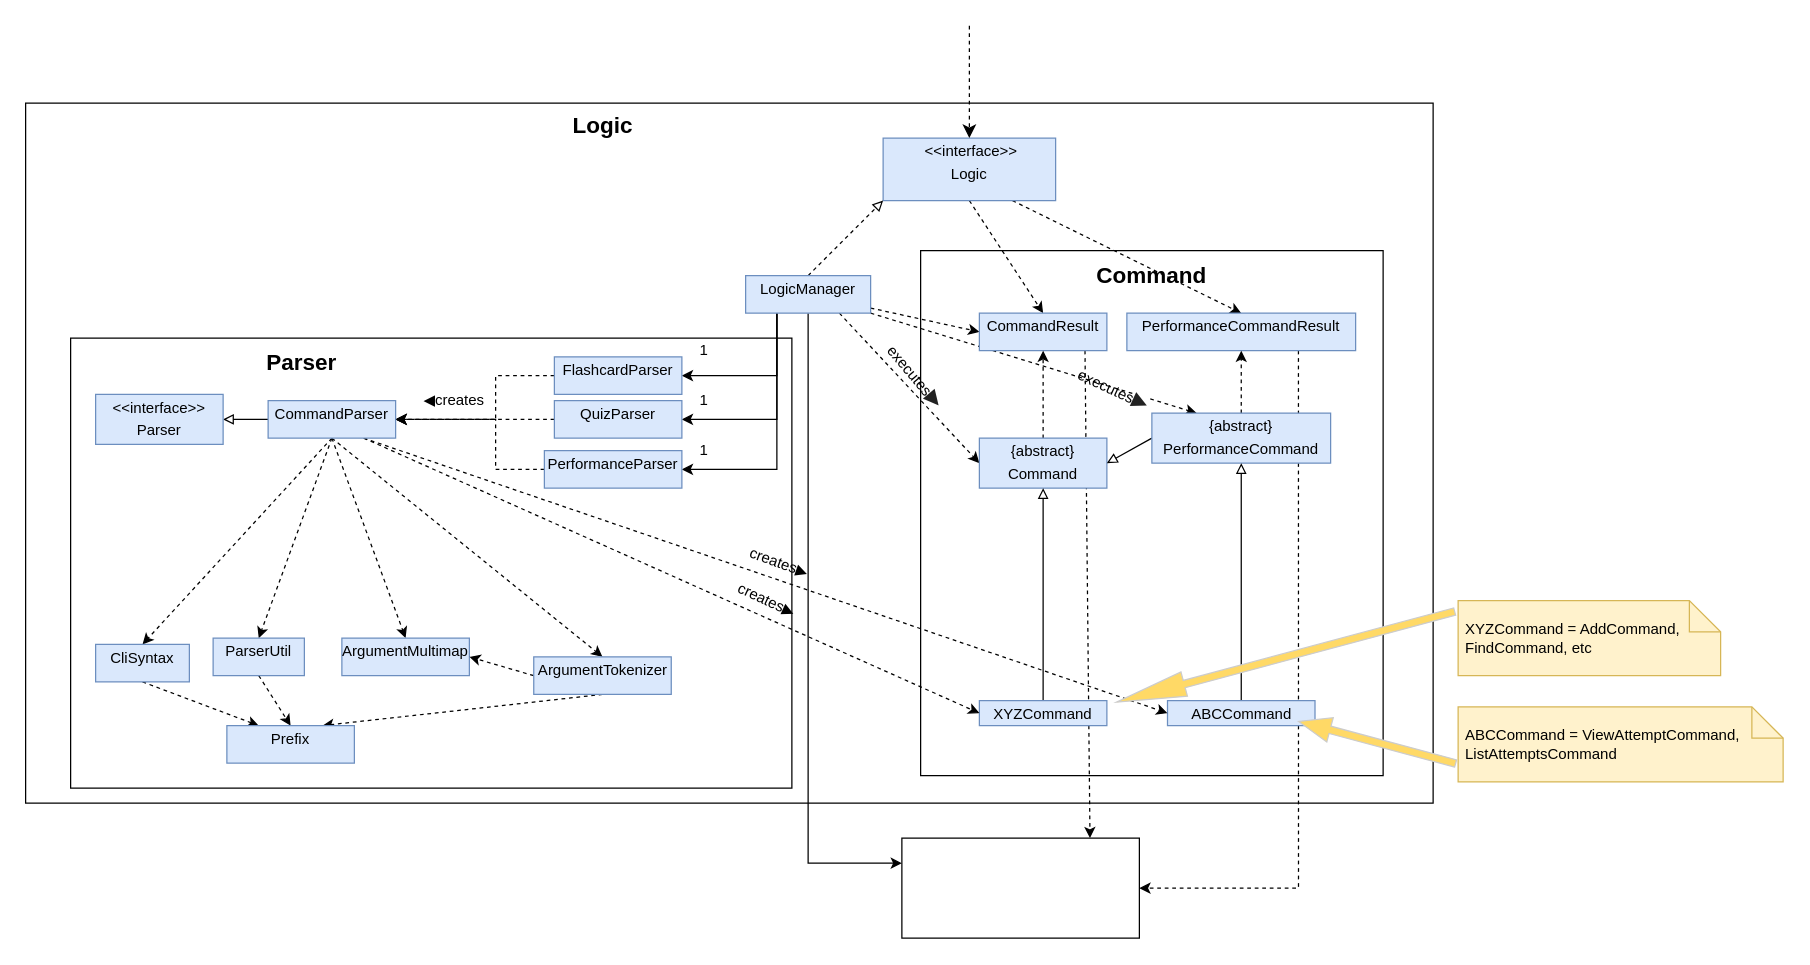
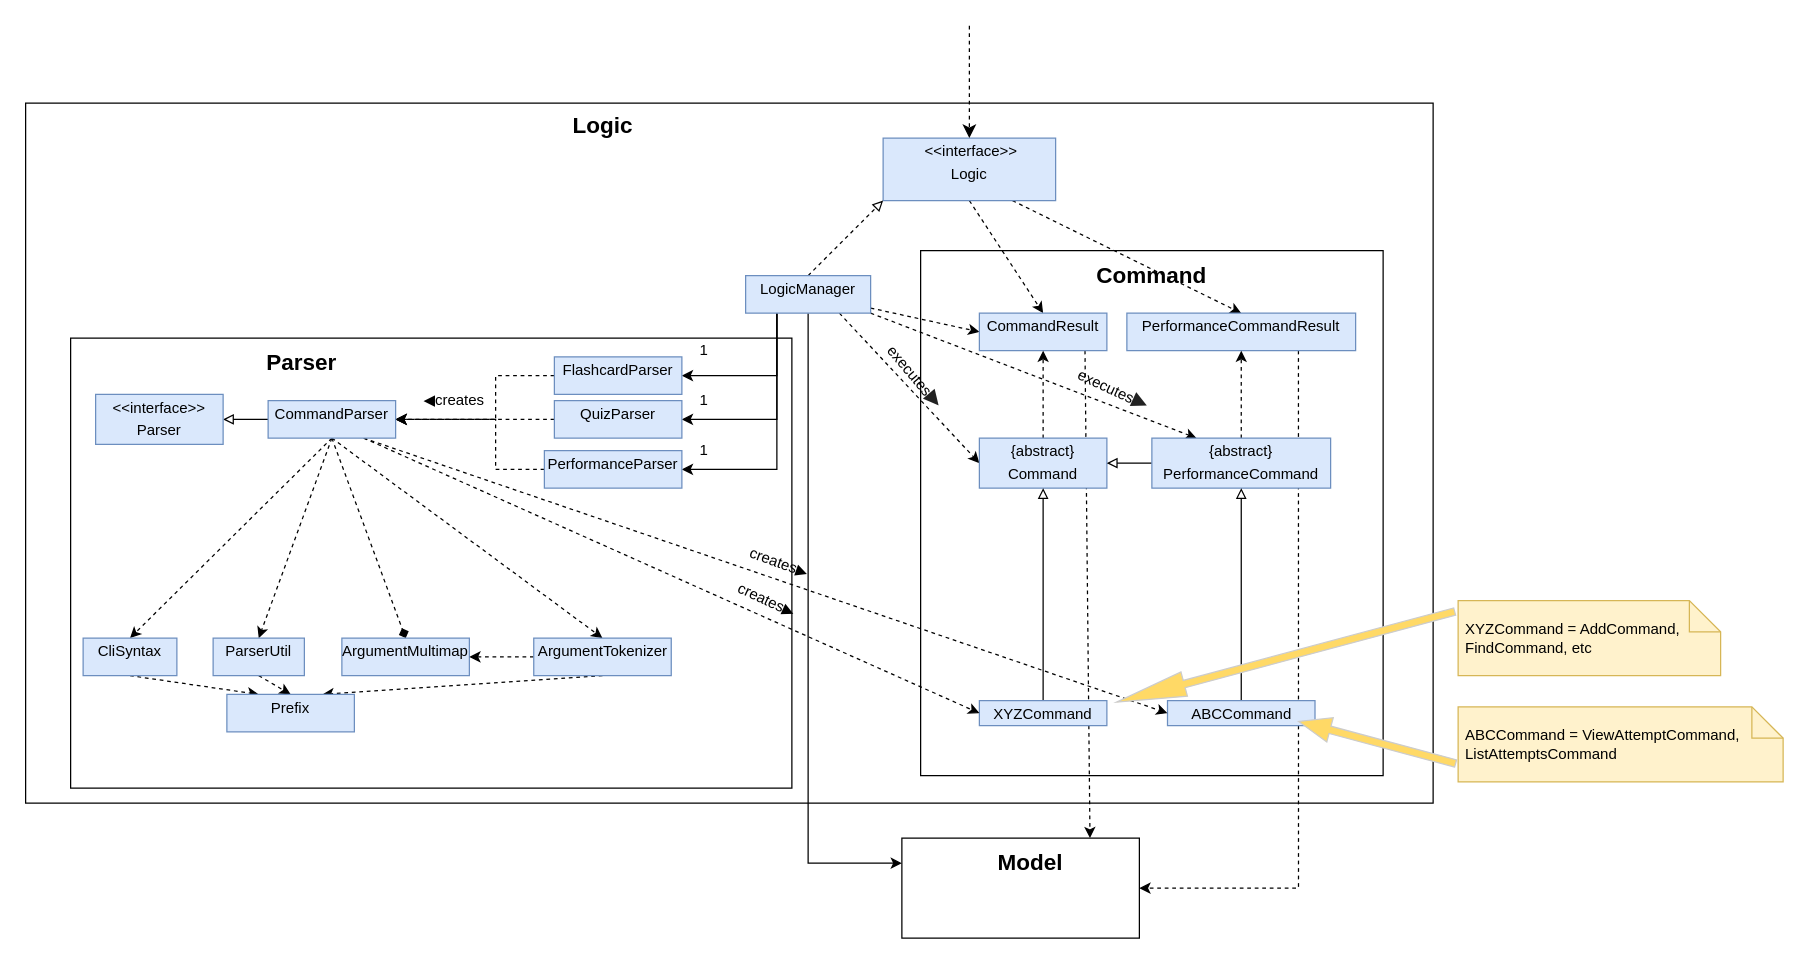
(1241, 438) -> (1241, 463)
(402, 629) -> (402, 628)
(143, 663) -> (130, 657)
(603, 676) -> (603, 657)
(291, 744) -> (291, 713)
none -> (1031, 863)
